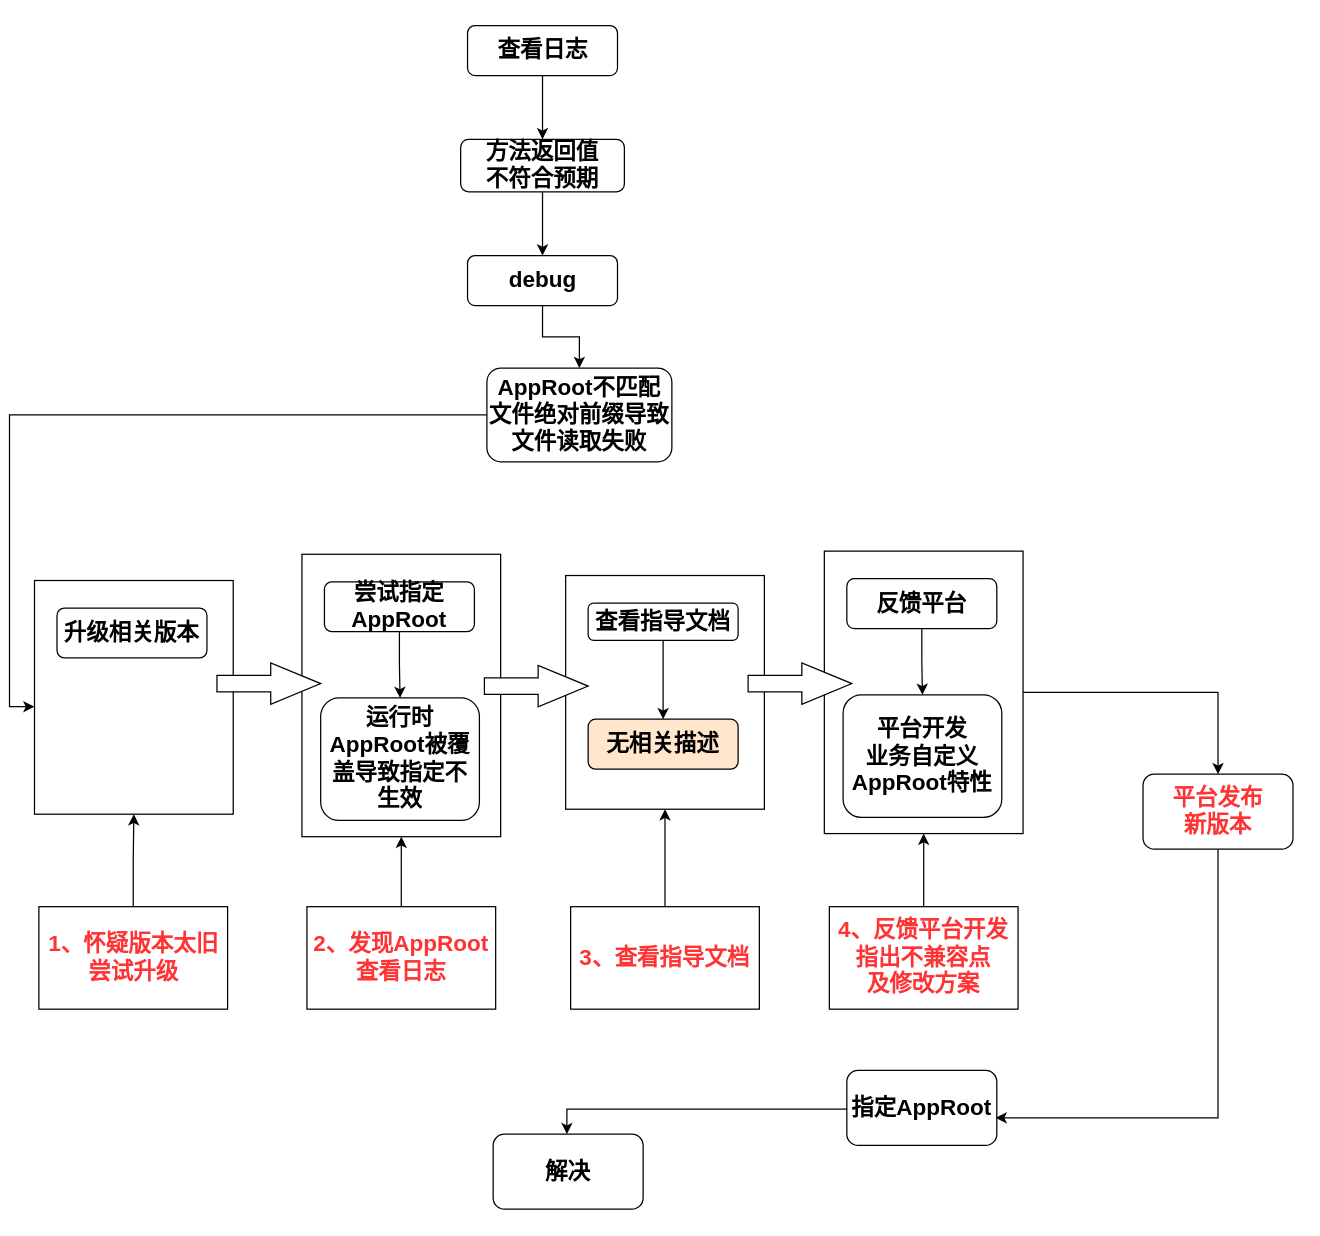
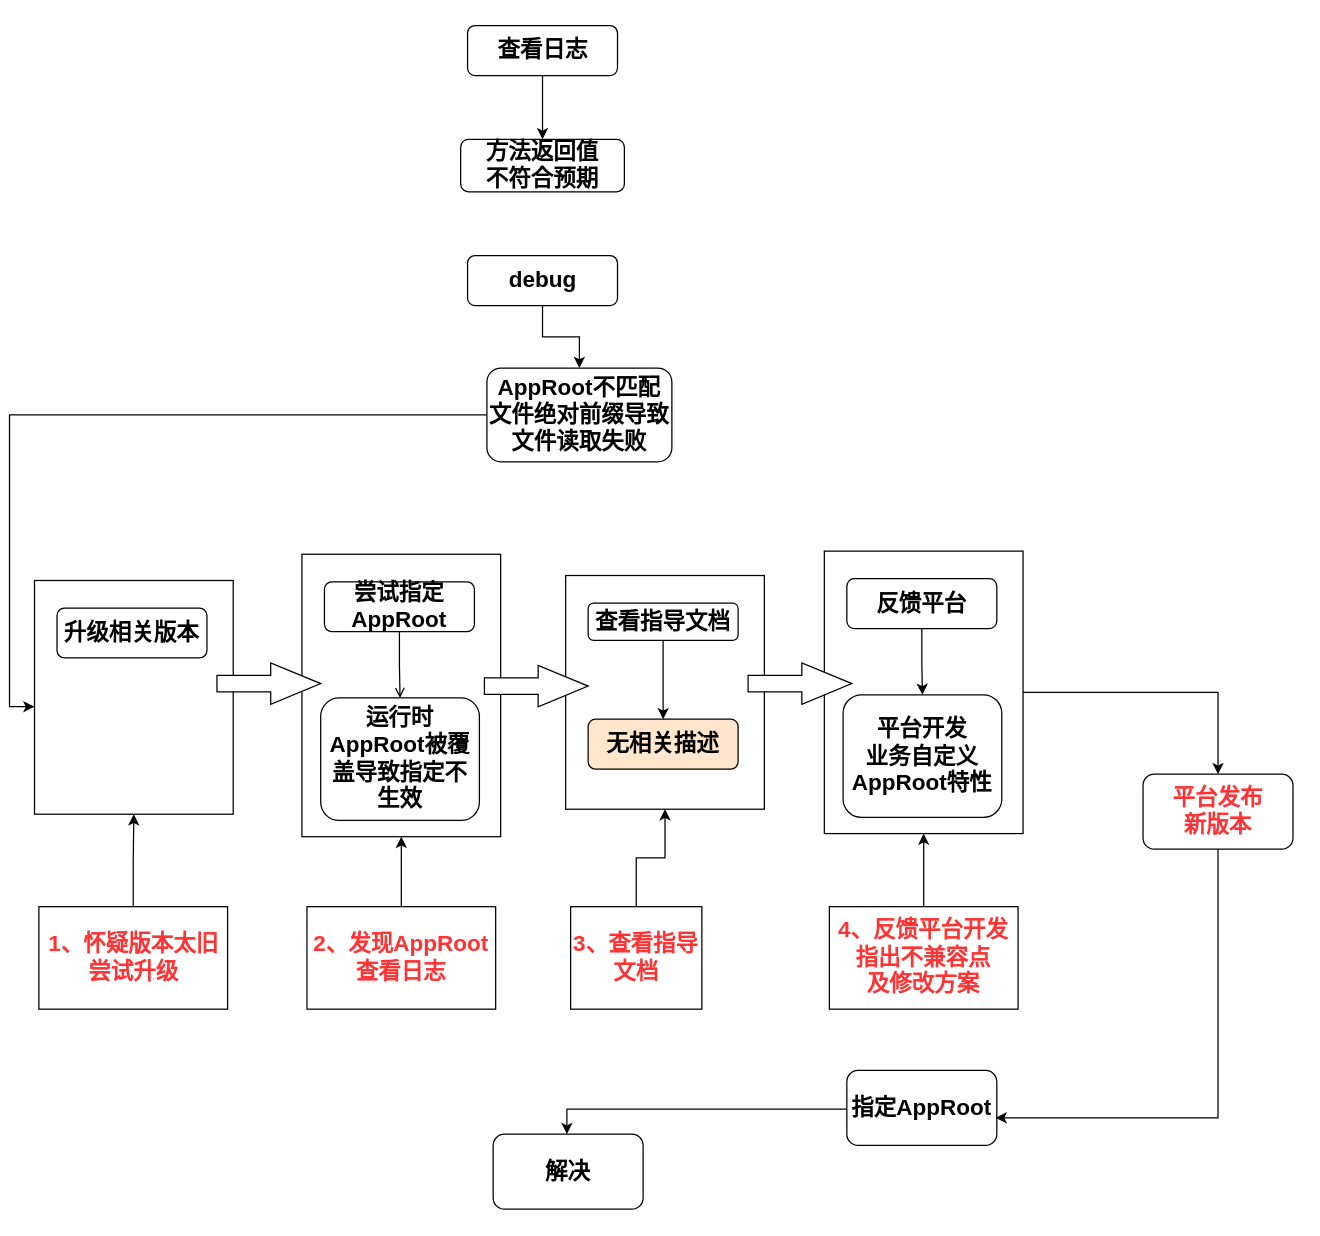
(543, 219) -> none
(400, 688) -> (400, 689)
(665, 958) -> (636, 958)
